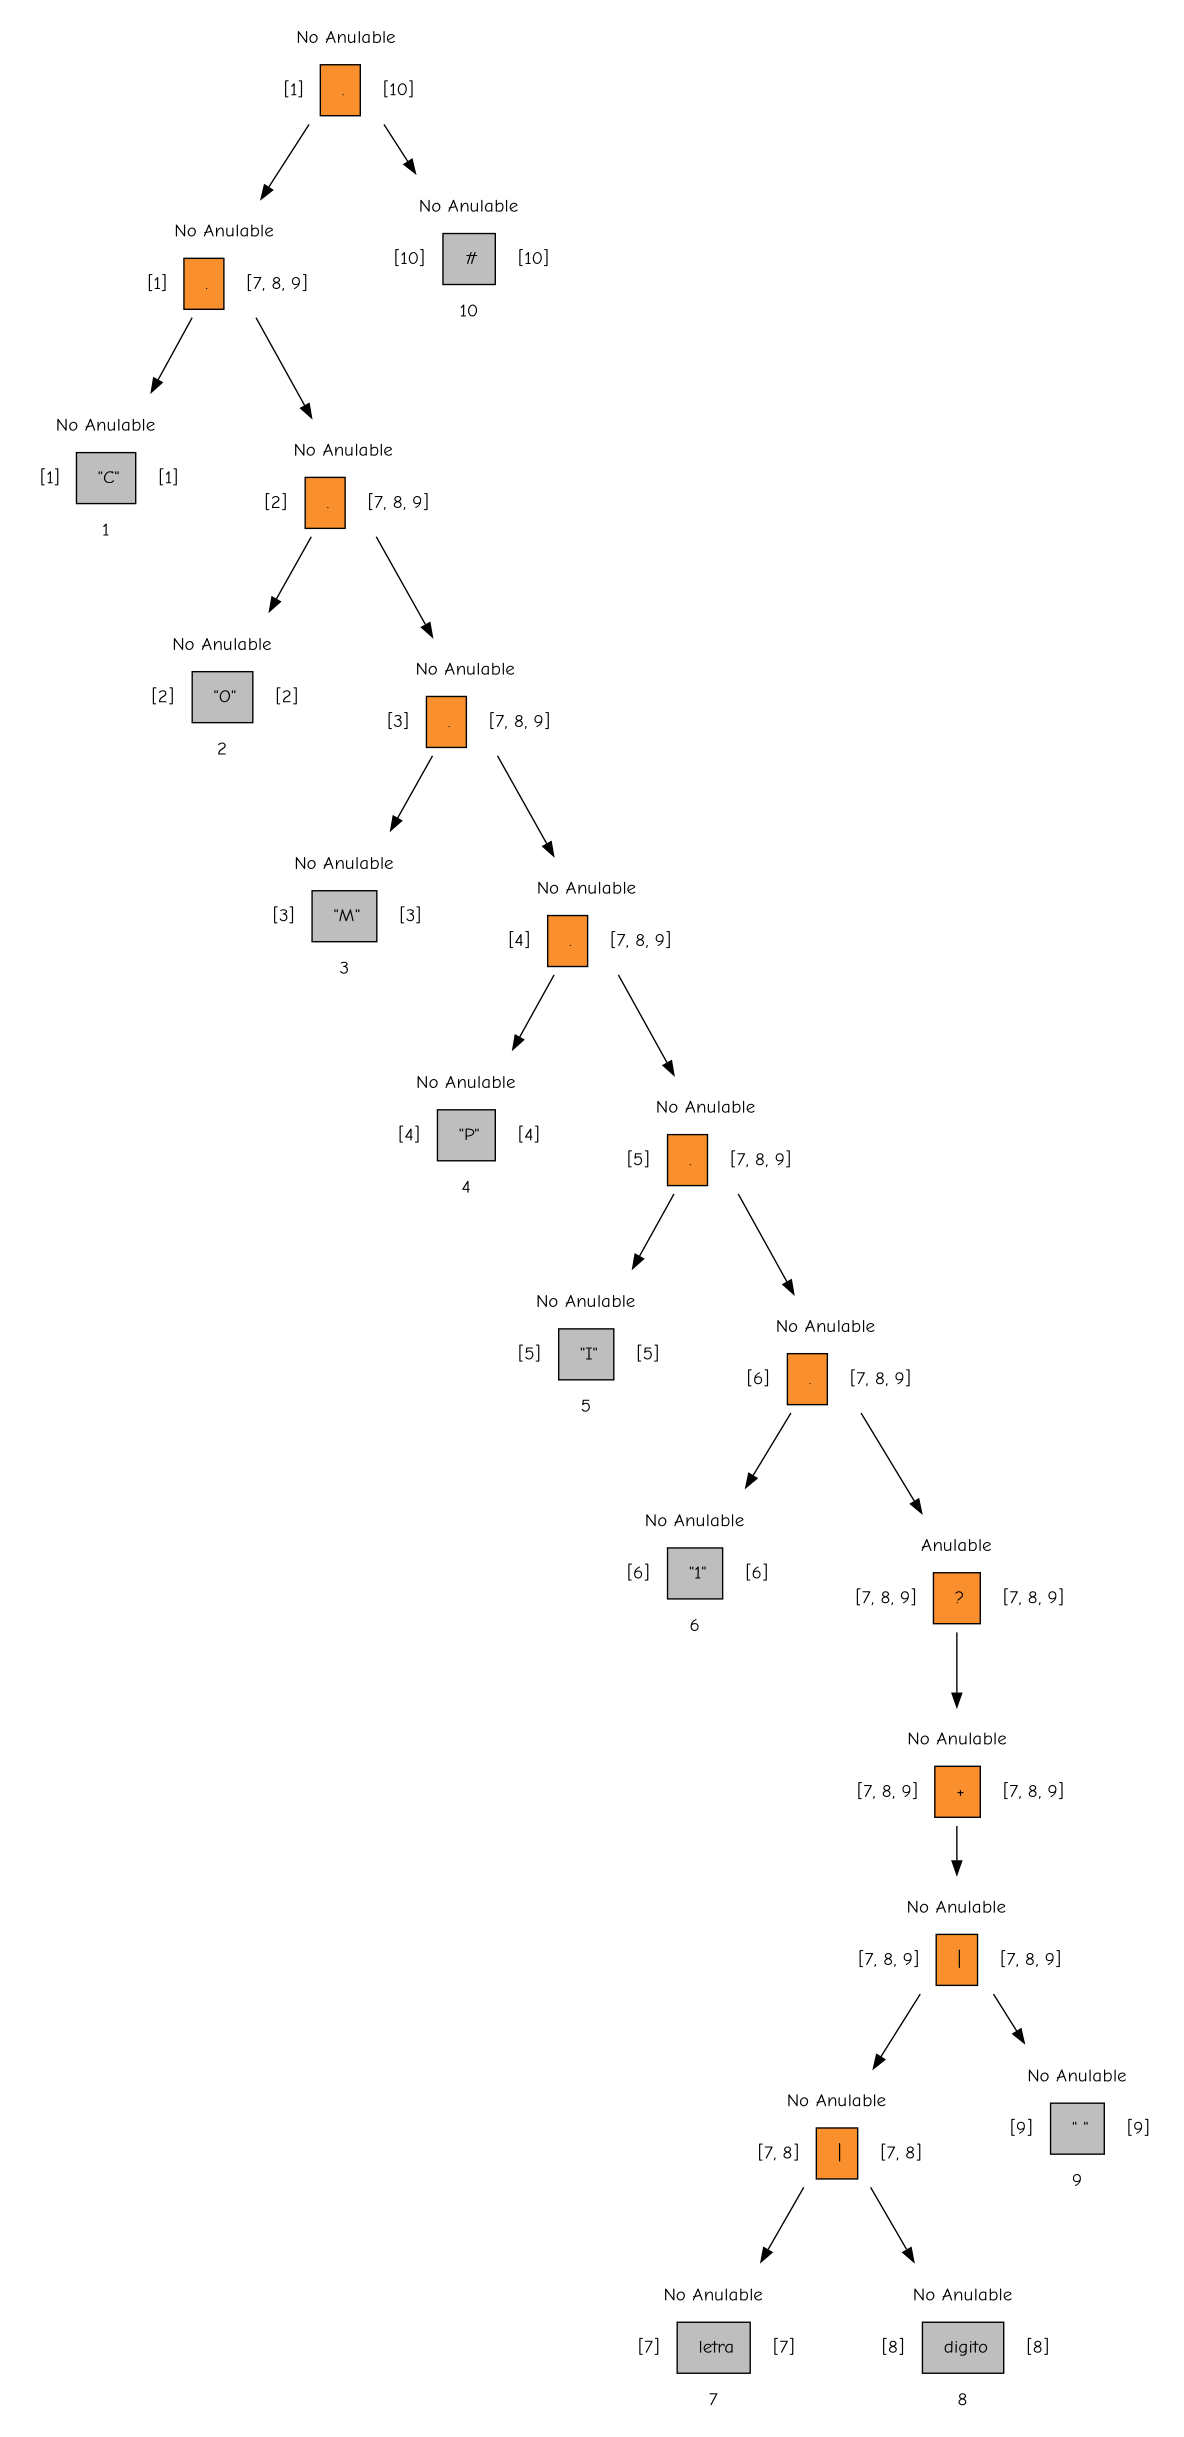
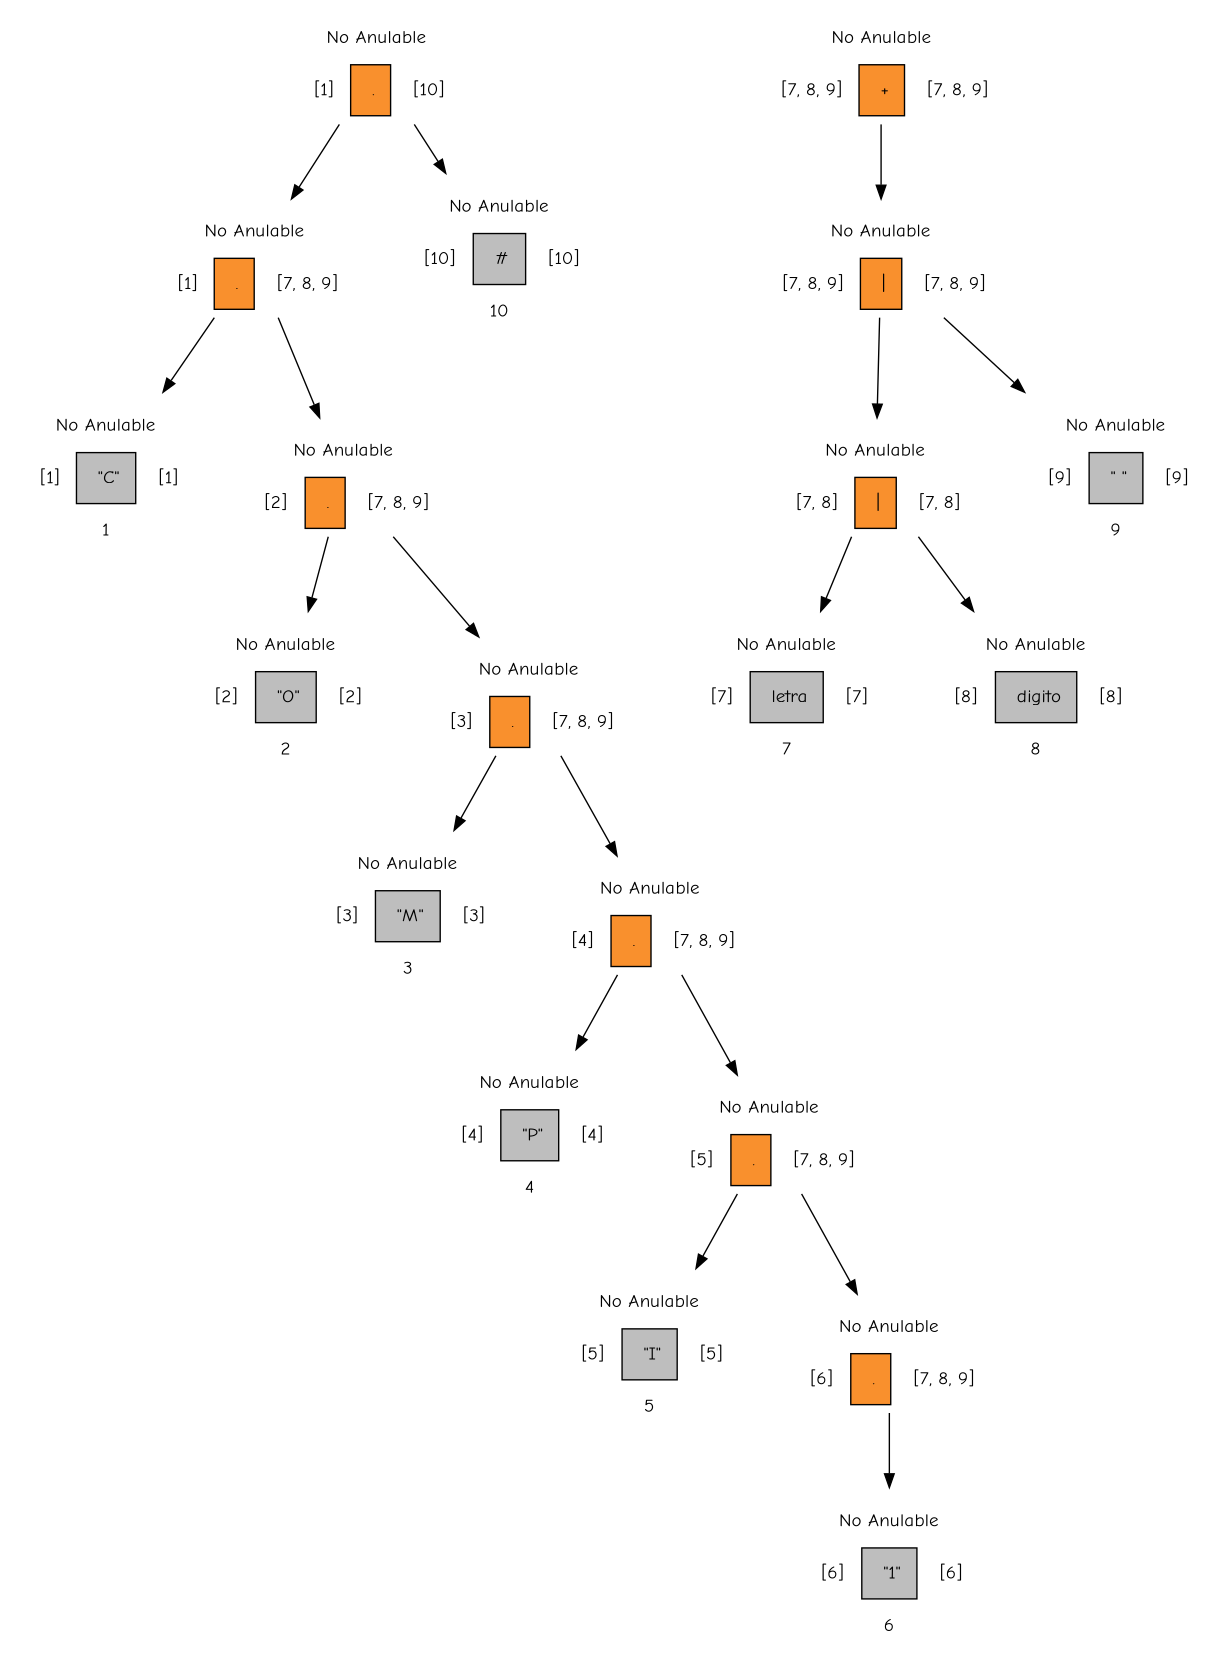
(957, 1573) -> none
